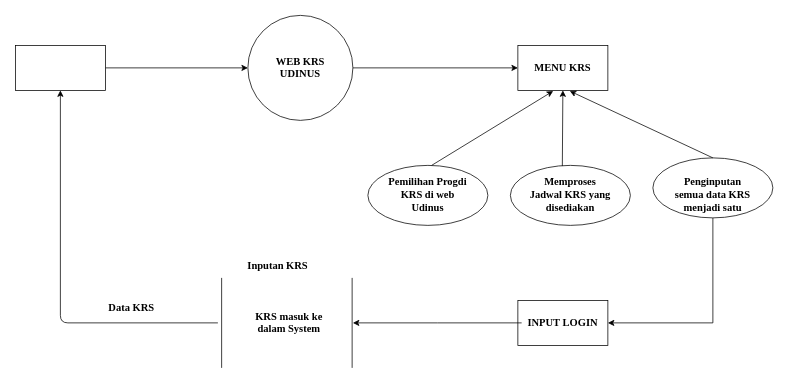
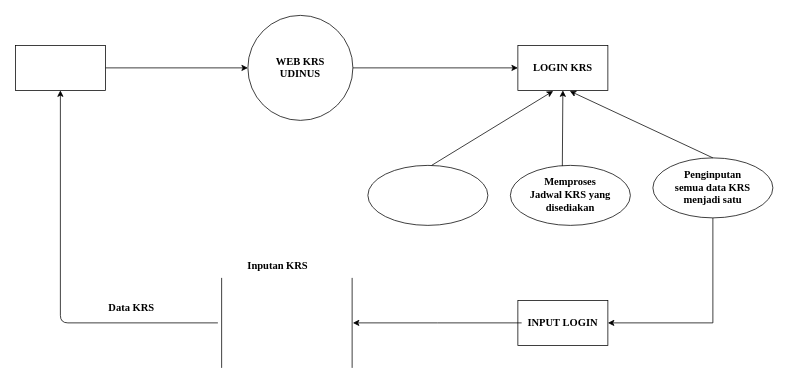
(563, 68) -> (563, 68)
(428, 195) -> none
(713, 195) -> (713, 188)
(289, 323) -> none
